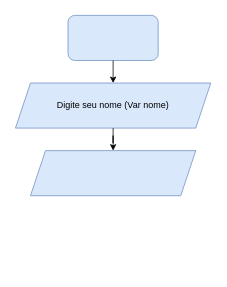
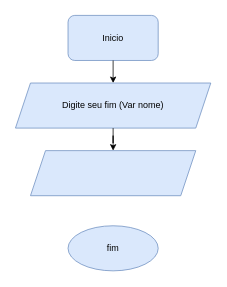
none -> (113, 38)
(113, 105) -> (113, 105)
none -> (113, 248)
